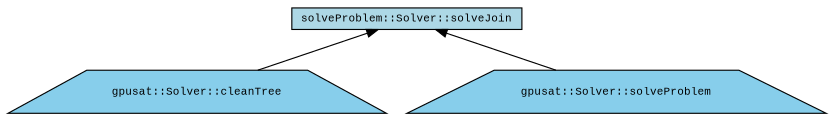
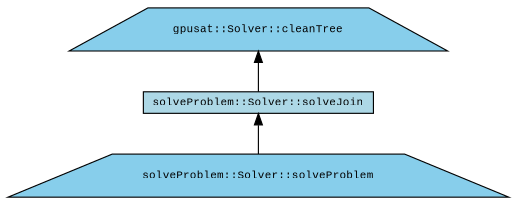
(313, 52) -> (258, 77)
(617, 92) -> (258, 176)
